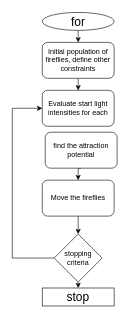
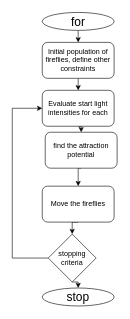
none -> (80, 126)
(78, 198) -> (78, 204)
(78, 258) -> (72, 258)
(78, 297) -> (78, 297)
